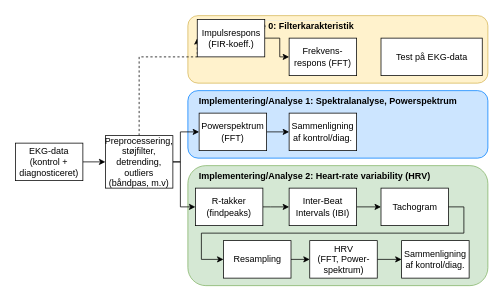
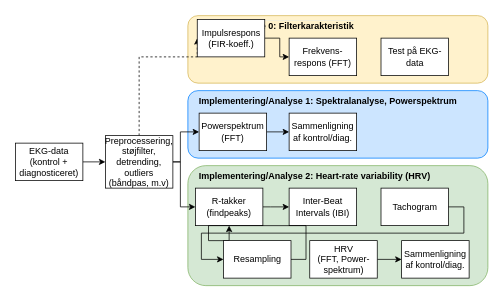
(432, 57) -> (415, 57)
(374, 207) -> none
(303, 259) -> (209, 239)
